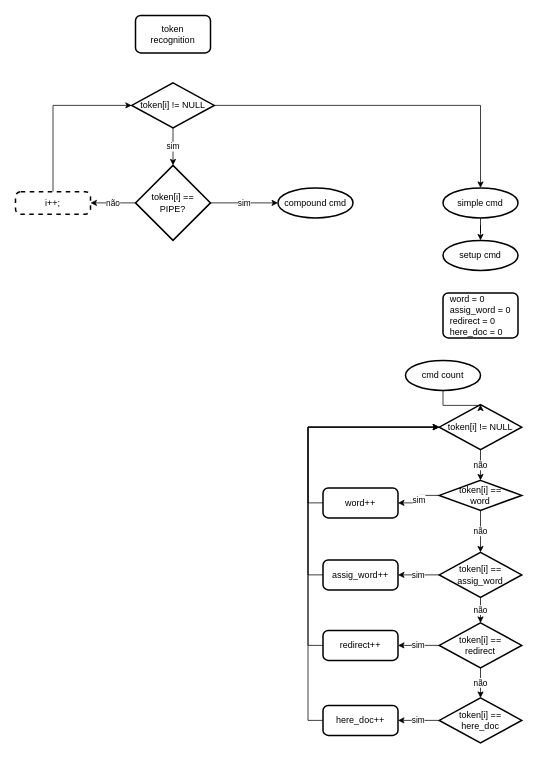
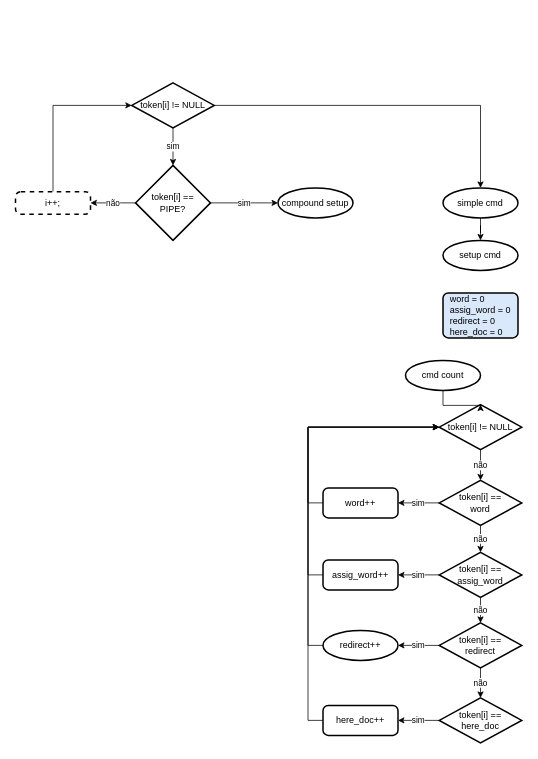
(173, 34) -> none
(315, 203) -> (315, 203)
(480, 315) -> (480, 315)
(480, 495) -> (480, 503)
(360, 645) -> (360, 645)
